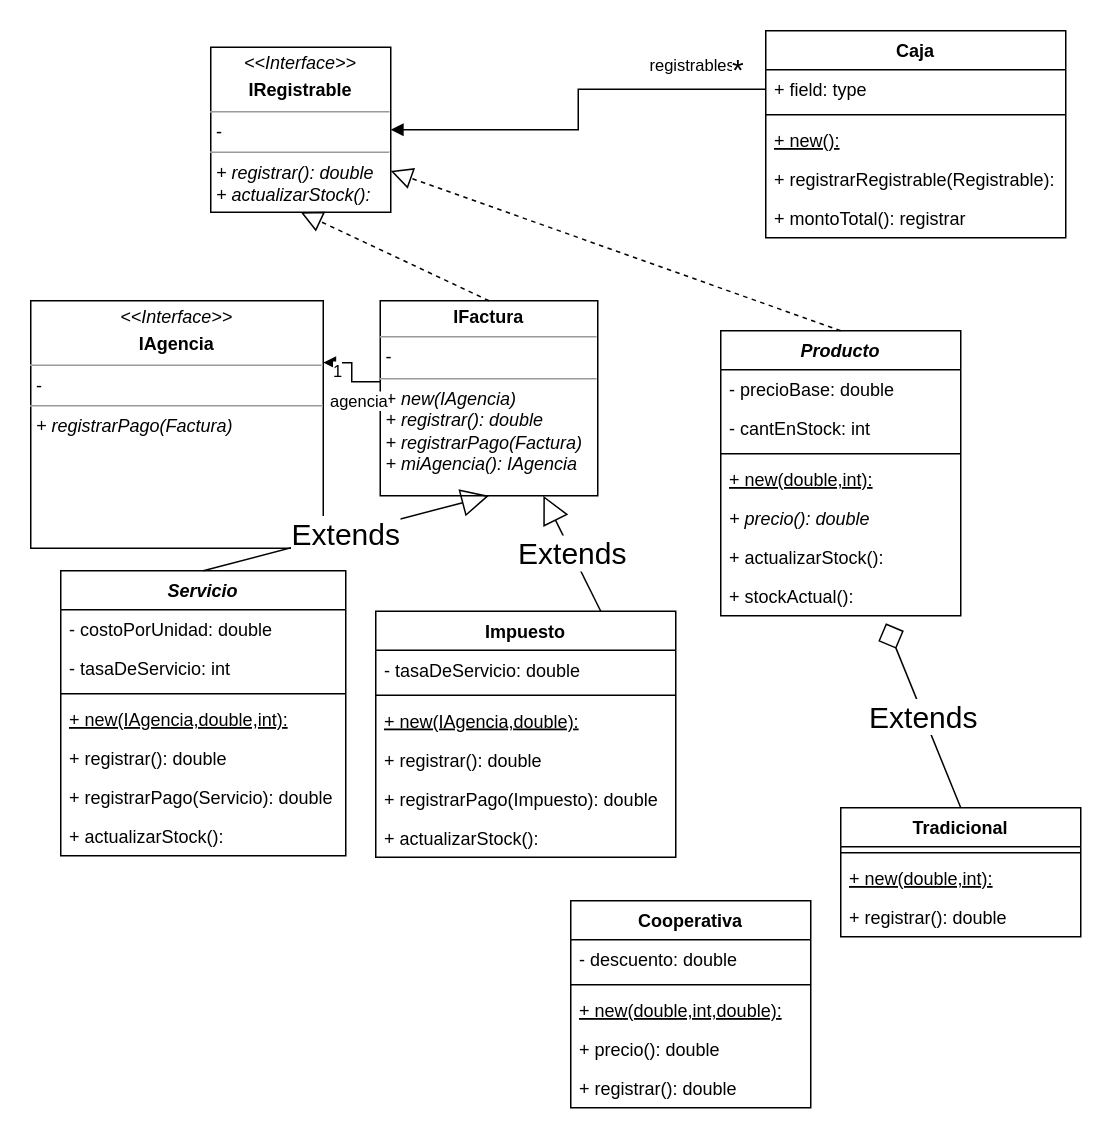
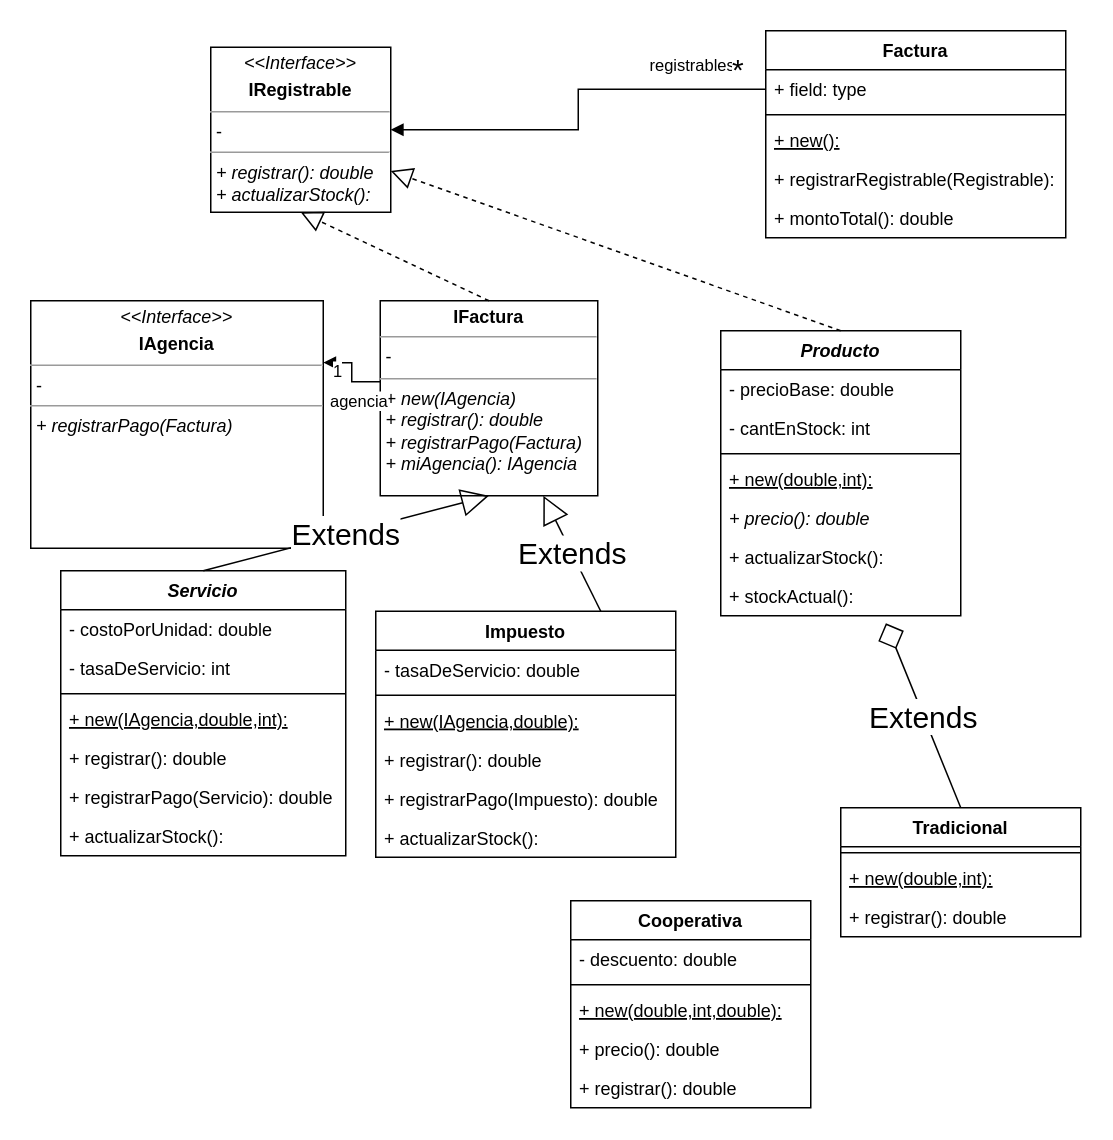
(915, 51) -> (915, 51)
(888, 219) -> (873, 219)
